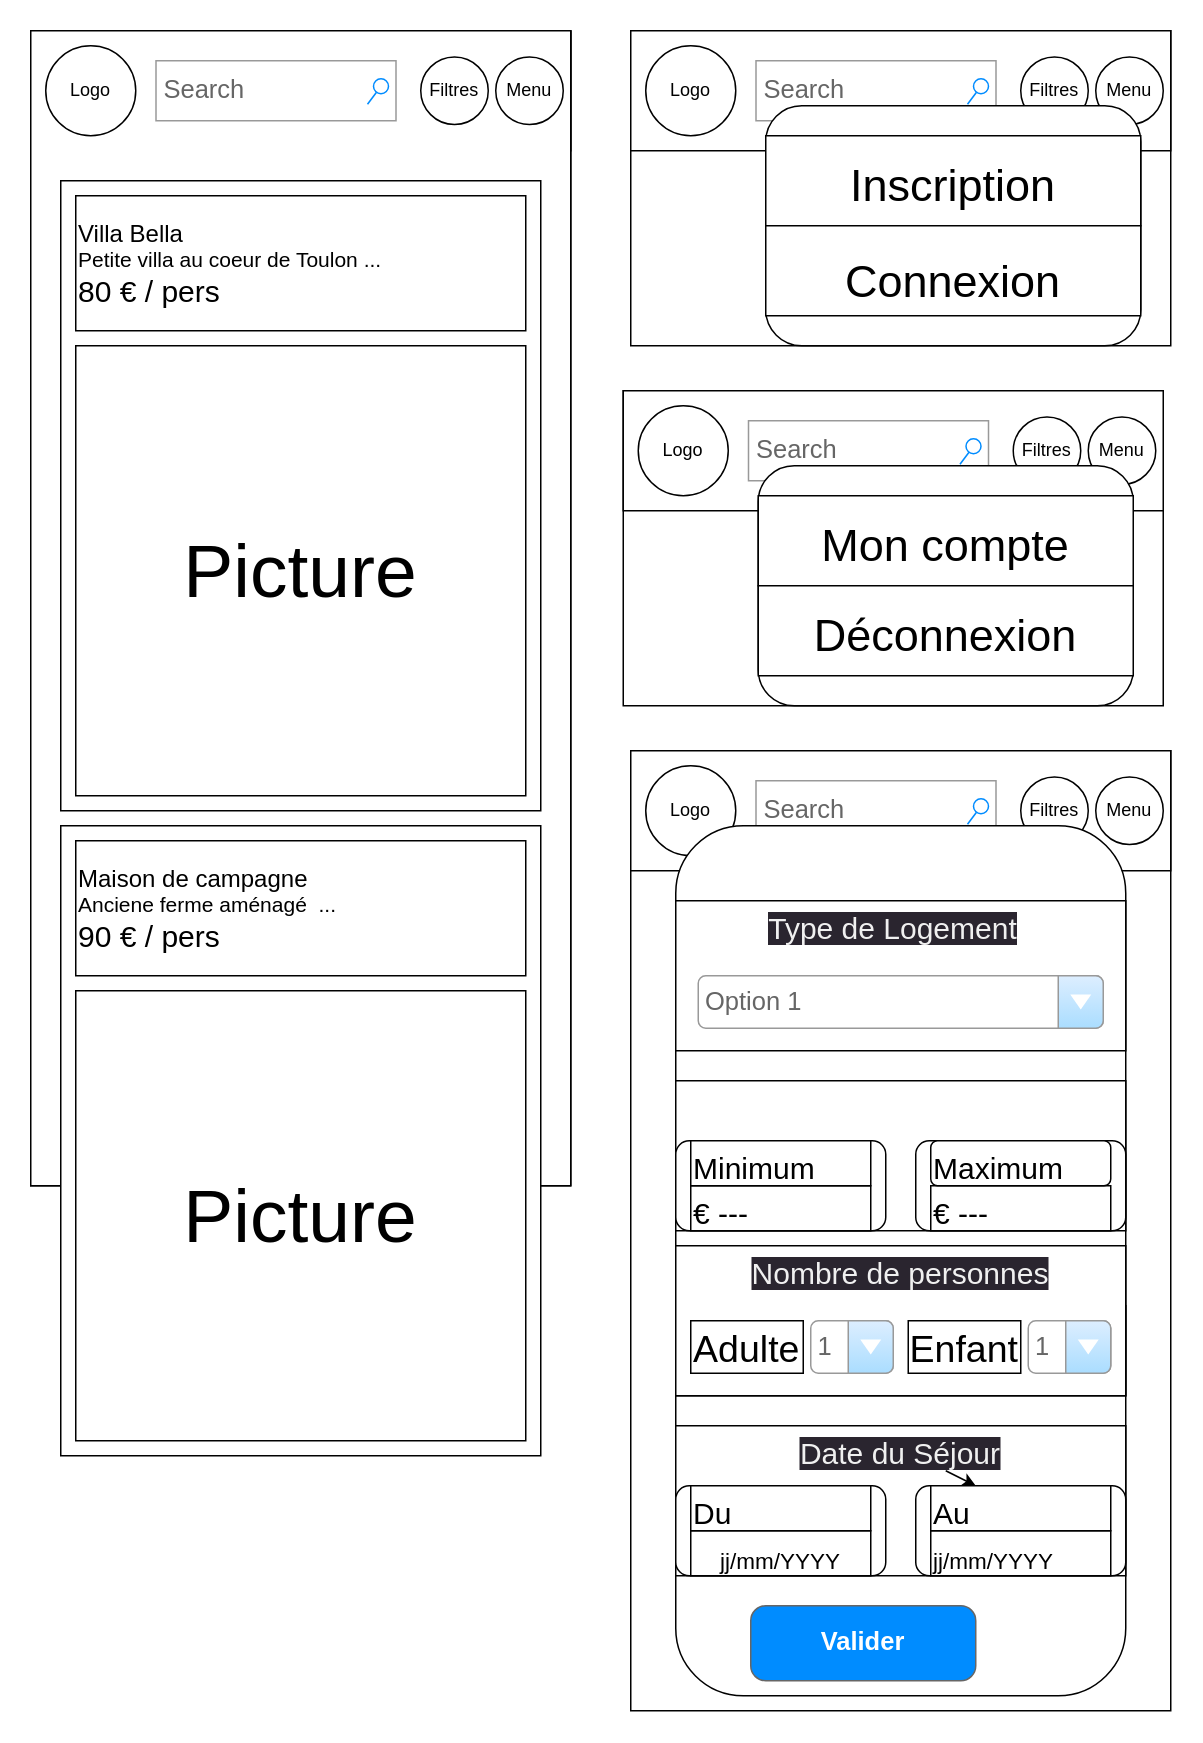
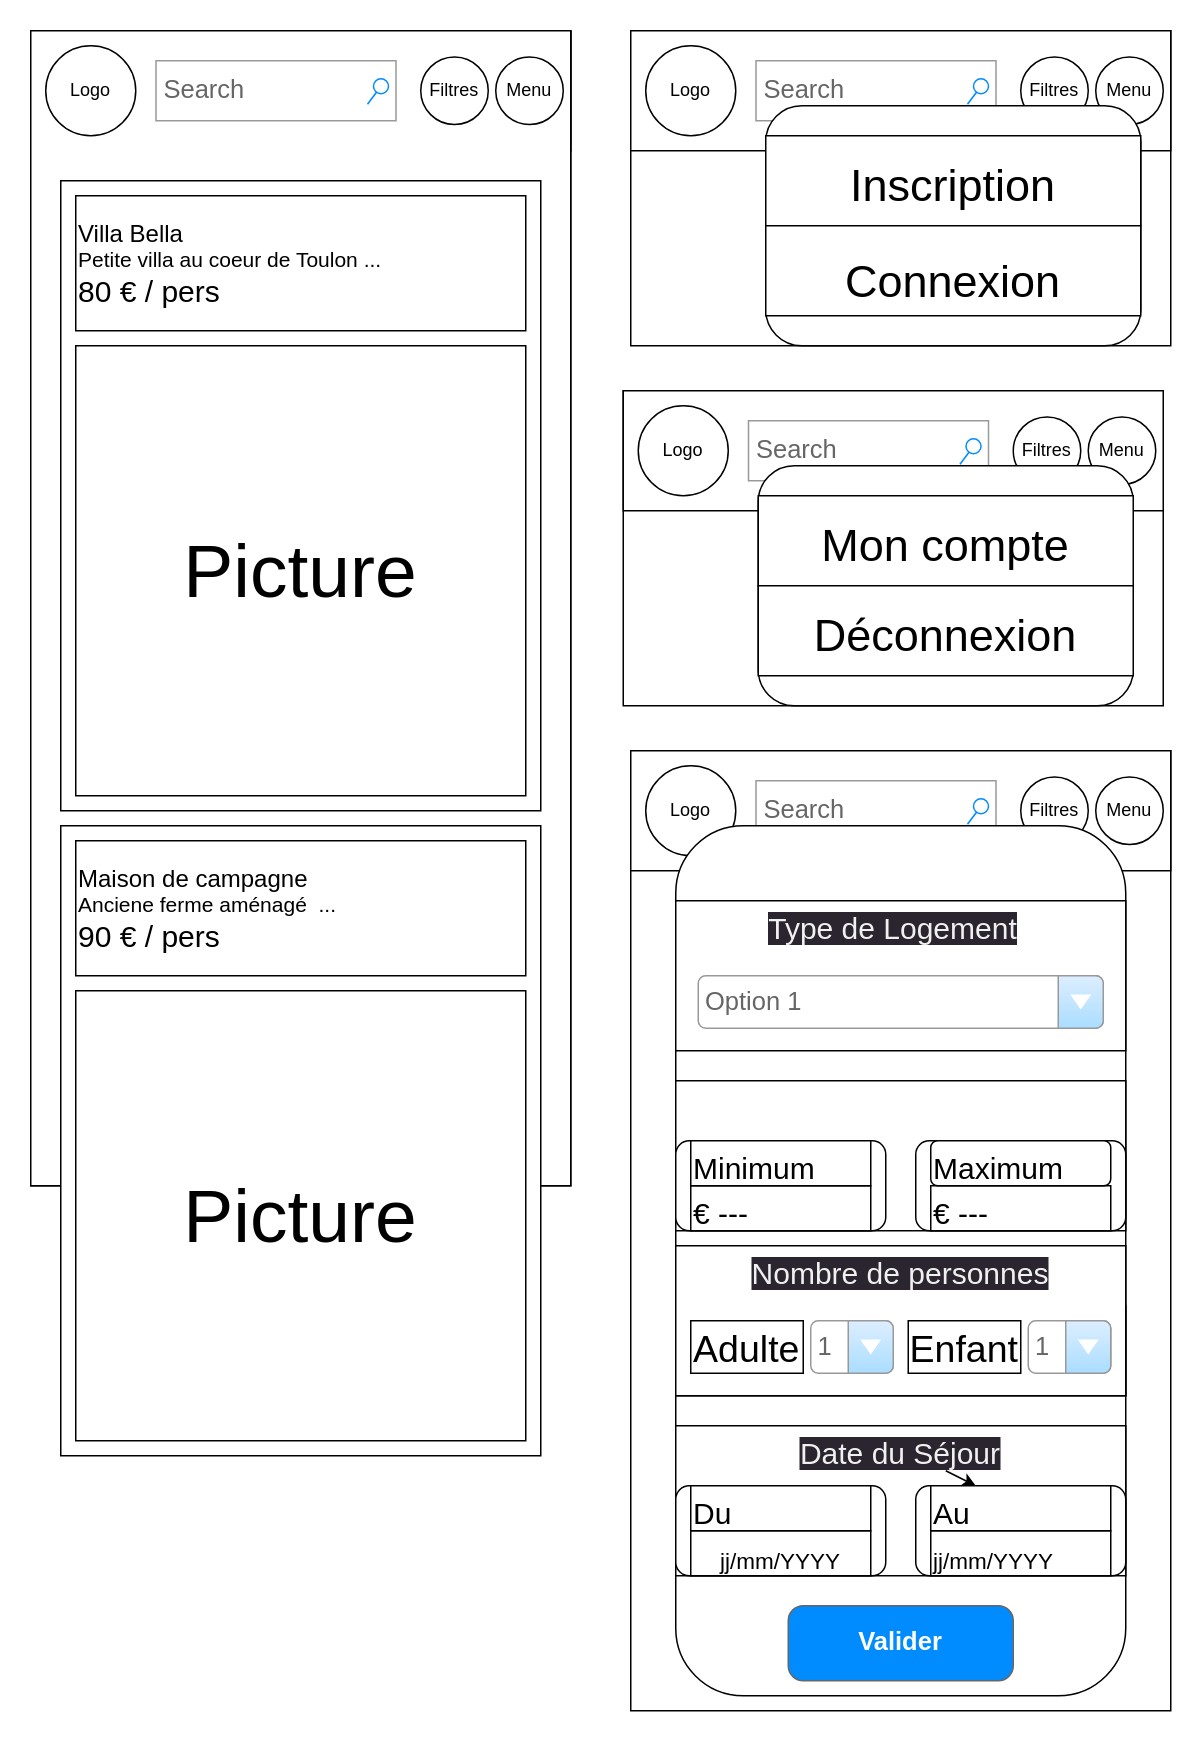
(863, 1643) -> (901, 1643)
